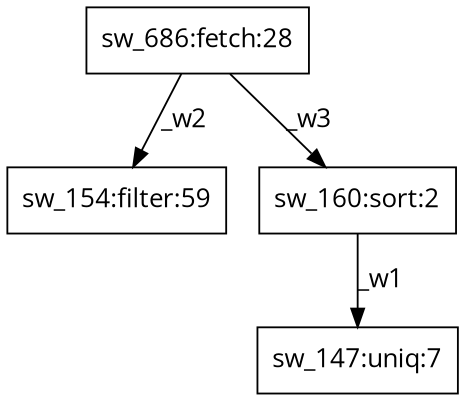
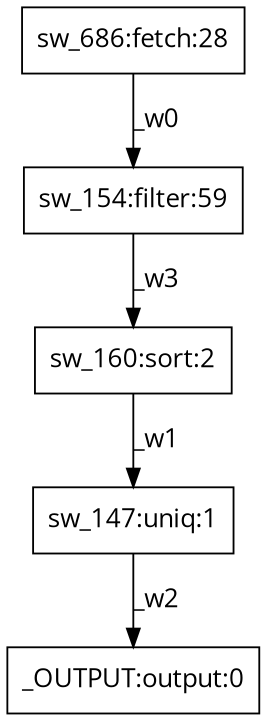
(271, 114) -> (133, 271)
(184, 120) -> (156, 120)
(358, 360) -> (133, 520)
none -> (133, 680)
